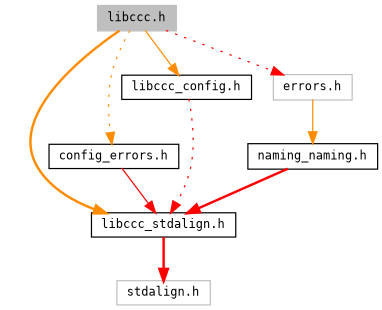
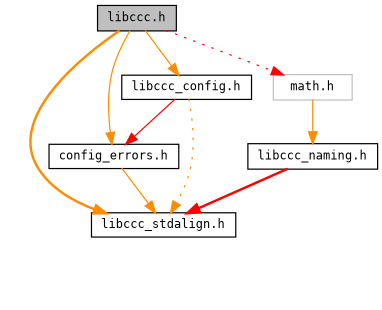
(137, 18) -> (137, 18)
(111, 80) -> (111, 80)
(313, 87) -> (313, 87)
none -> (155, 118)
(193, 152) -> (193, 152)
(313, 156) -> (313, 156)
(135, 186) -> (135, 186)
(164, 293) -> none
